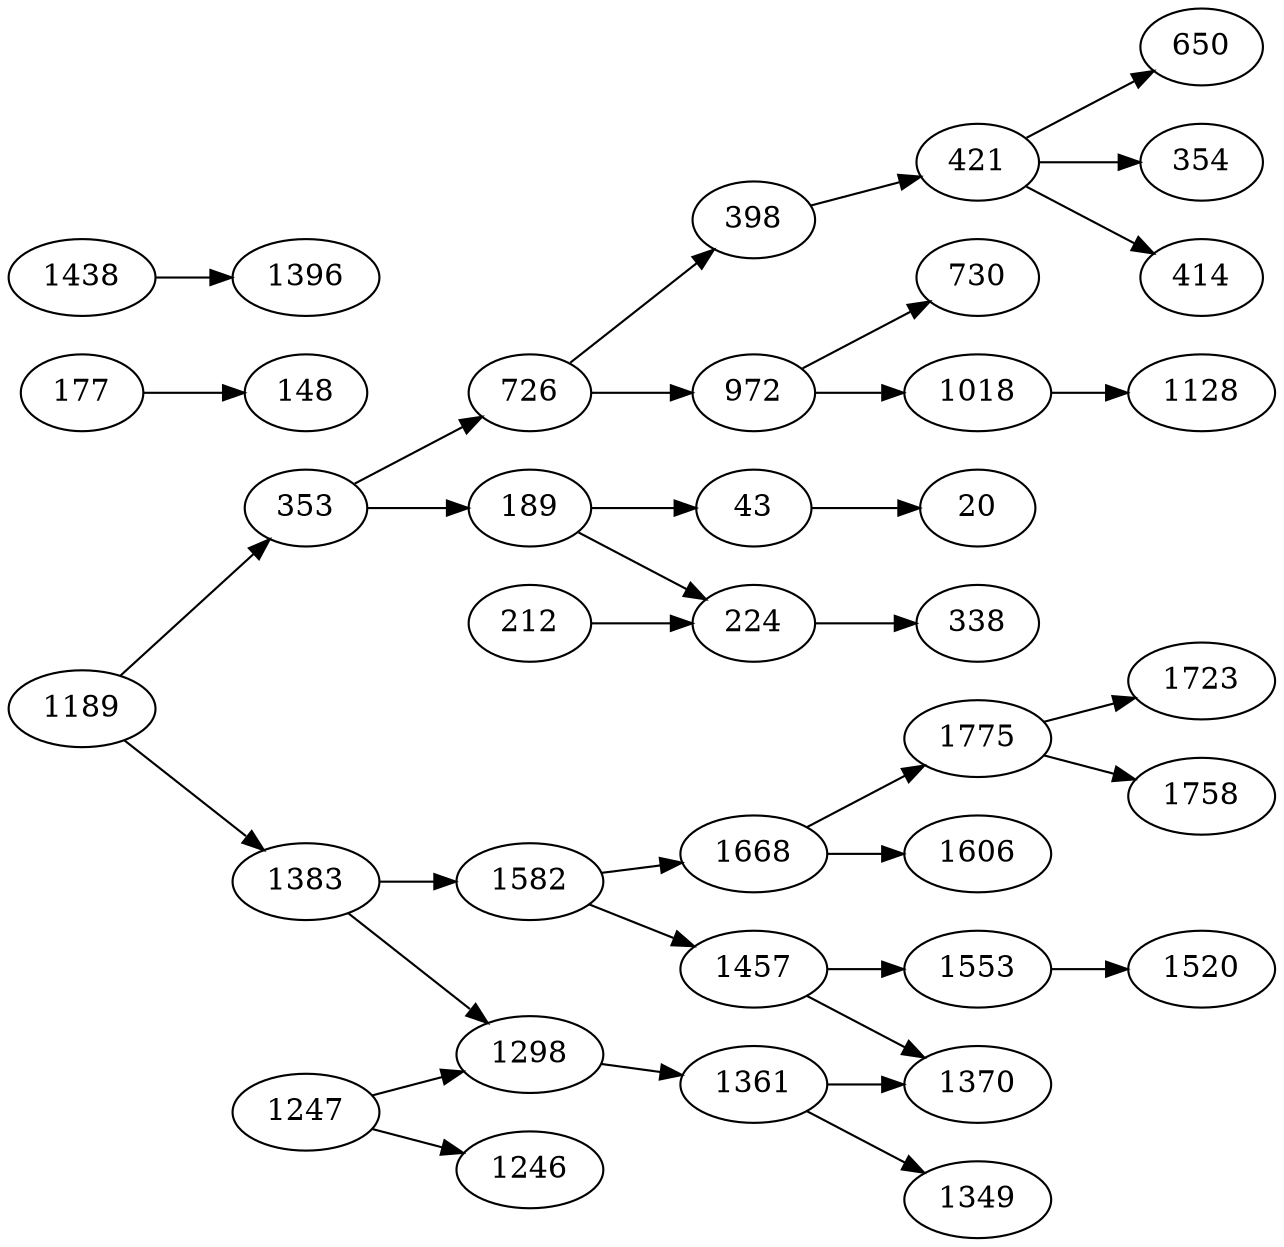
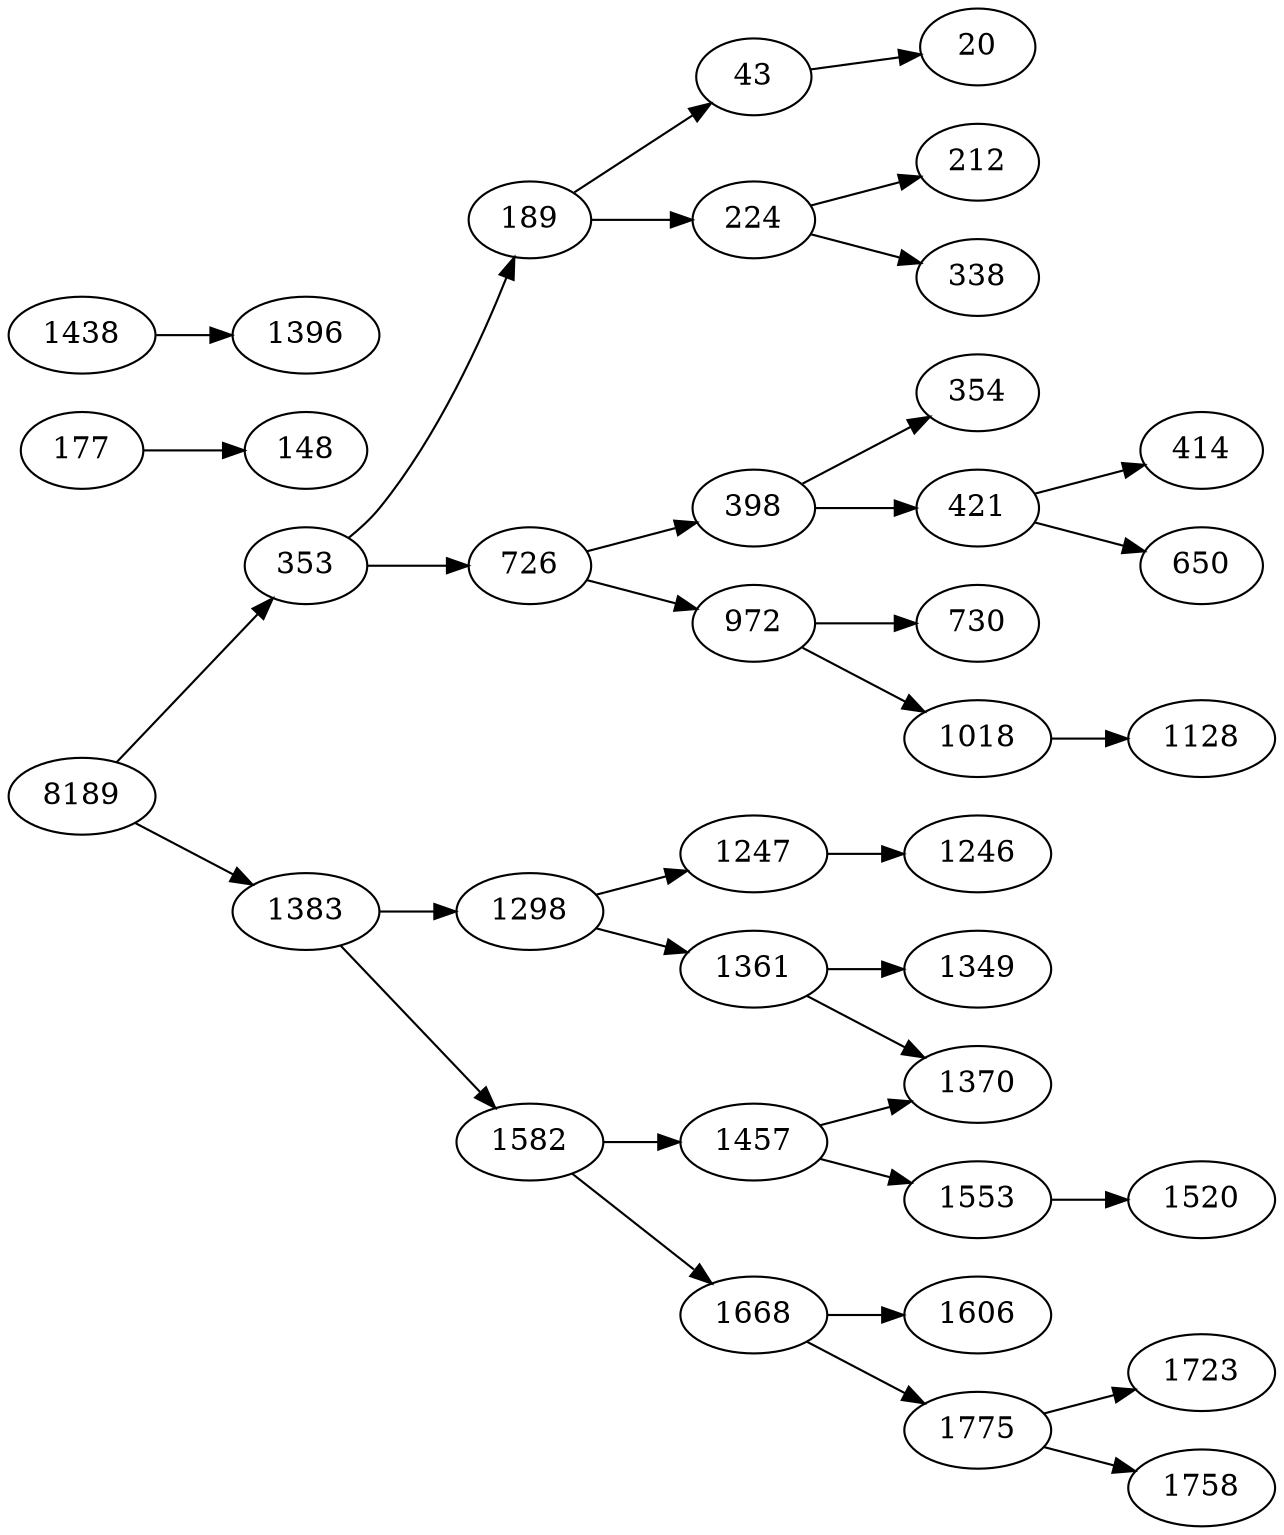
(1079, 162) -> (856, 455)
(631, 623) -> (855, 194)
(82, 709) -> (82, 796)
(407, 1086) -> (631, 886)
